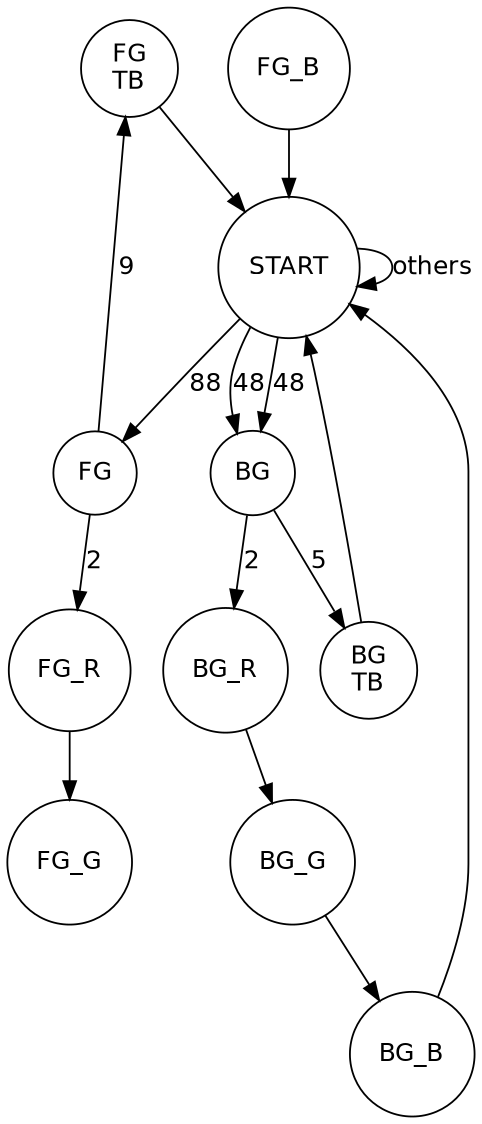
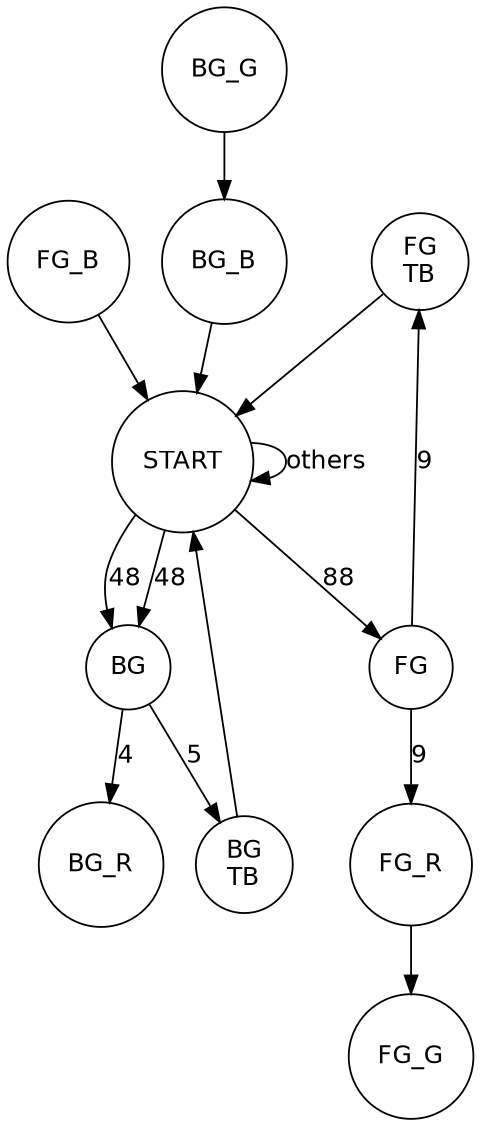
(95, 562) -> (420, 756)
(253, 562) -> (127, 756)
(256, 757) -> none
